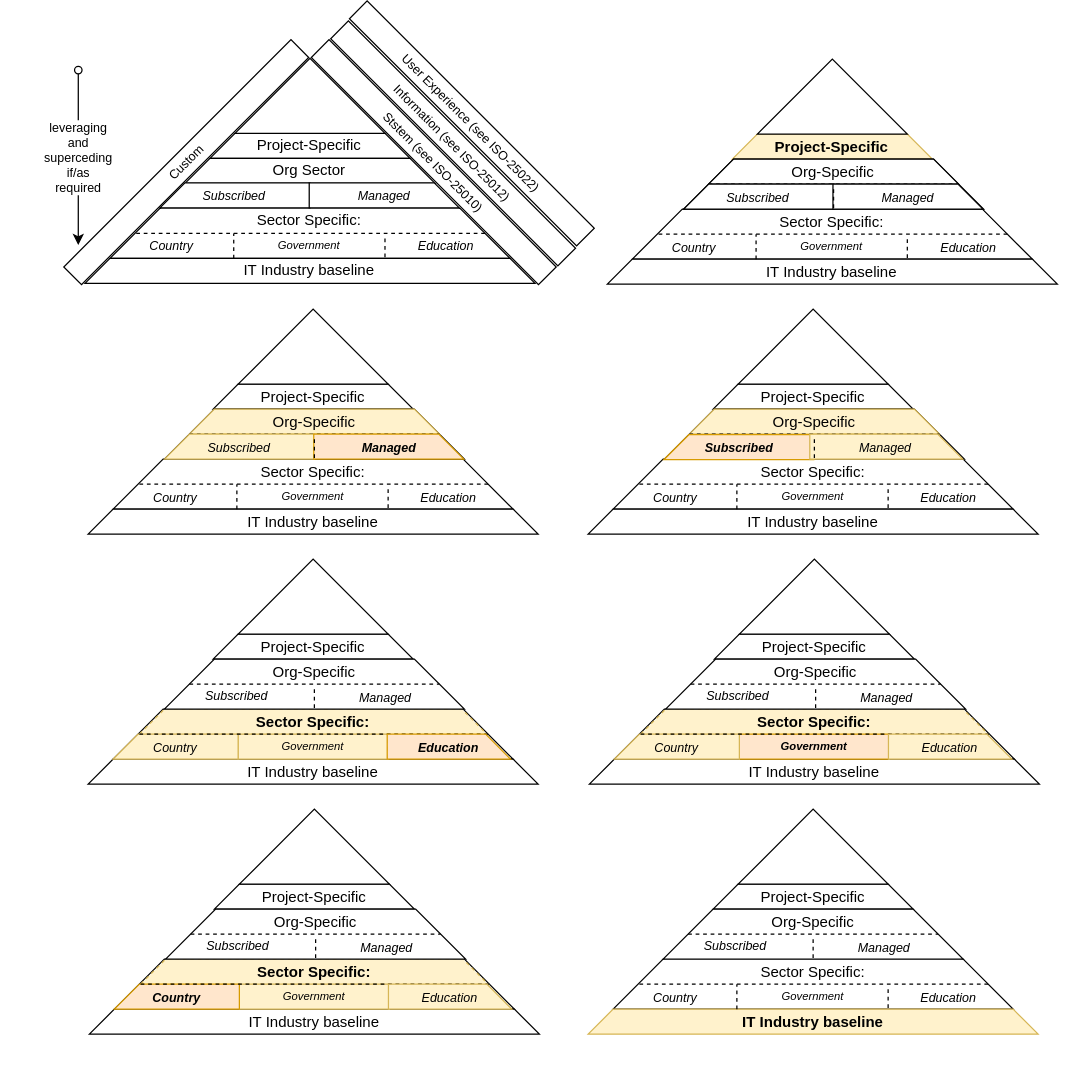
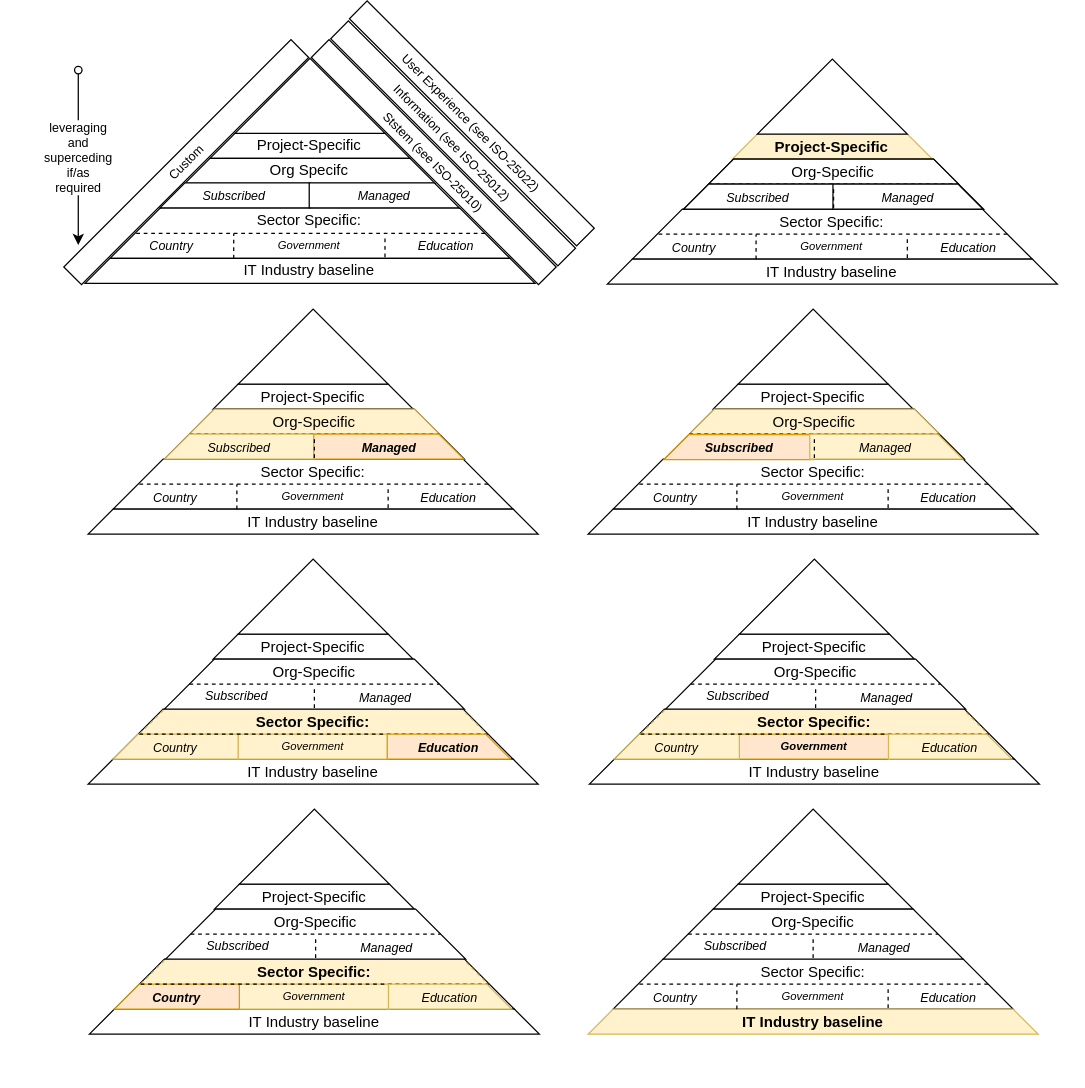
(309, 171) -> (309, 171)
